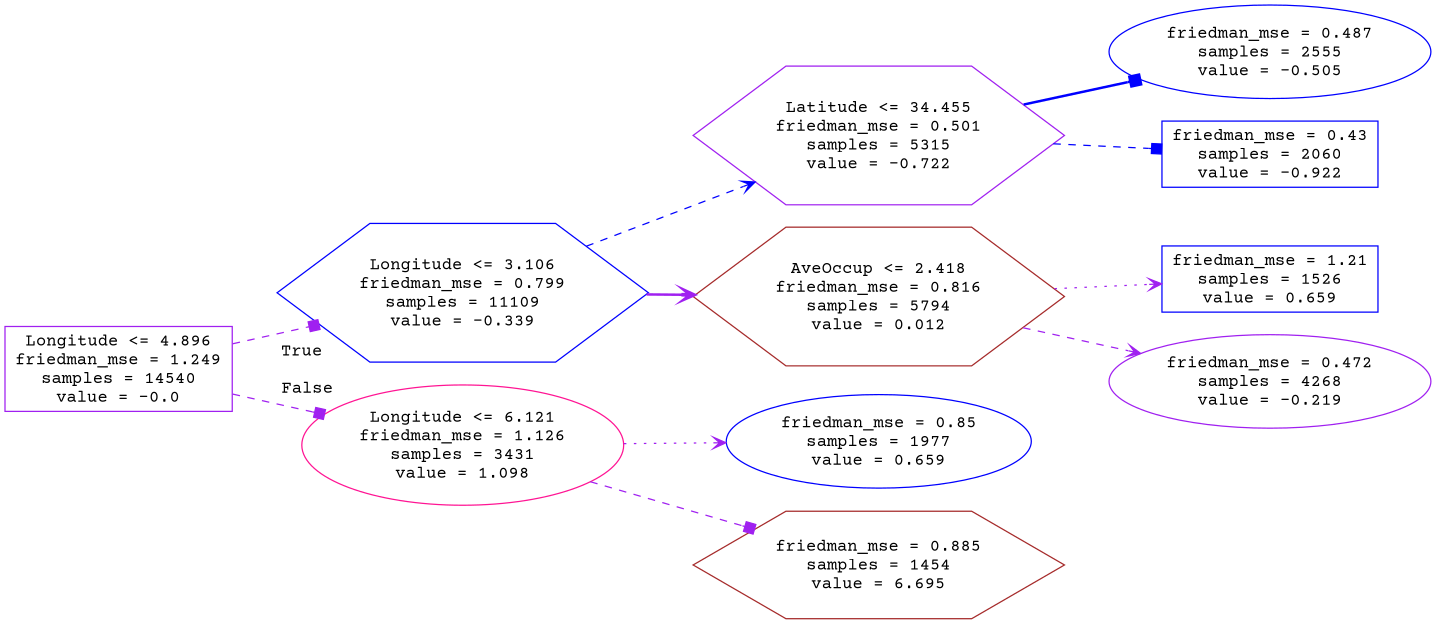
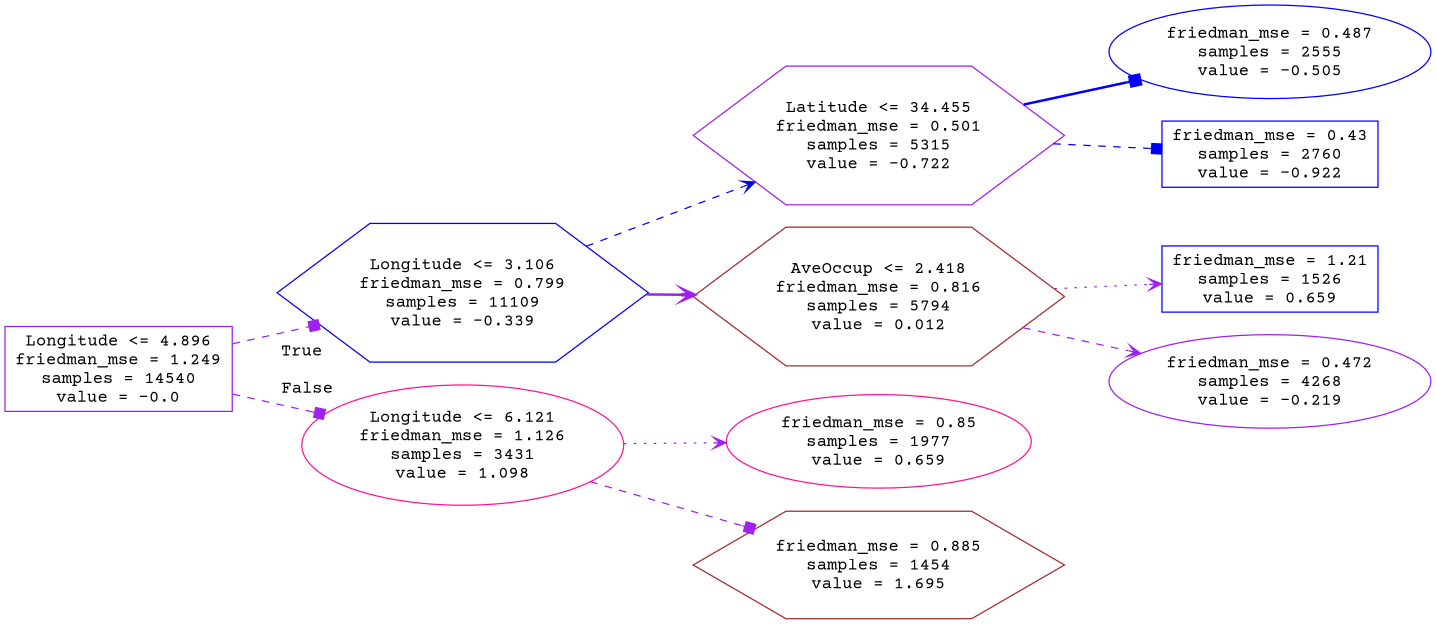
(1270, 154) -> (1270, 154)
(879, 441) -> (879, 441)
(879, 565) -> (879, 565)
